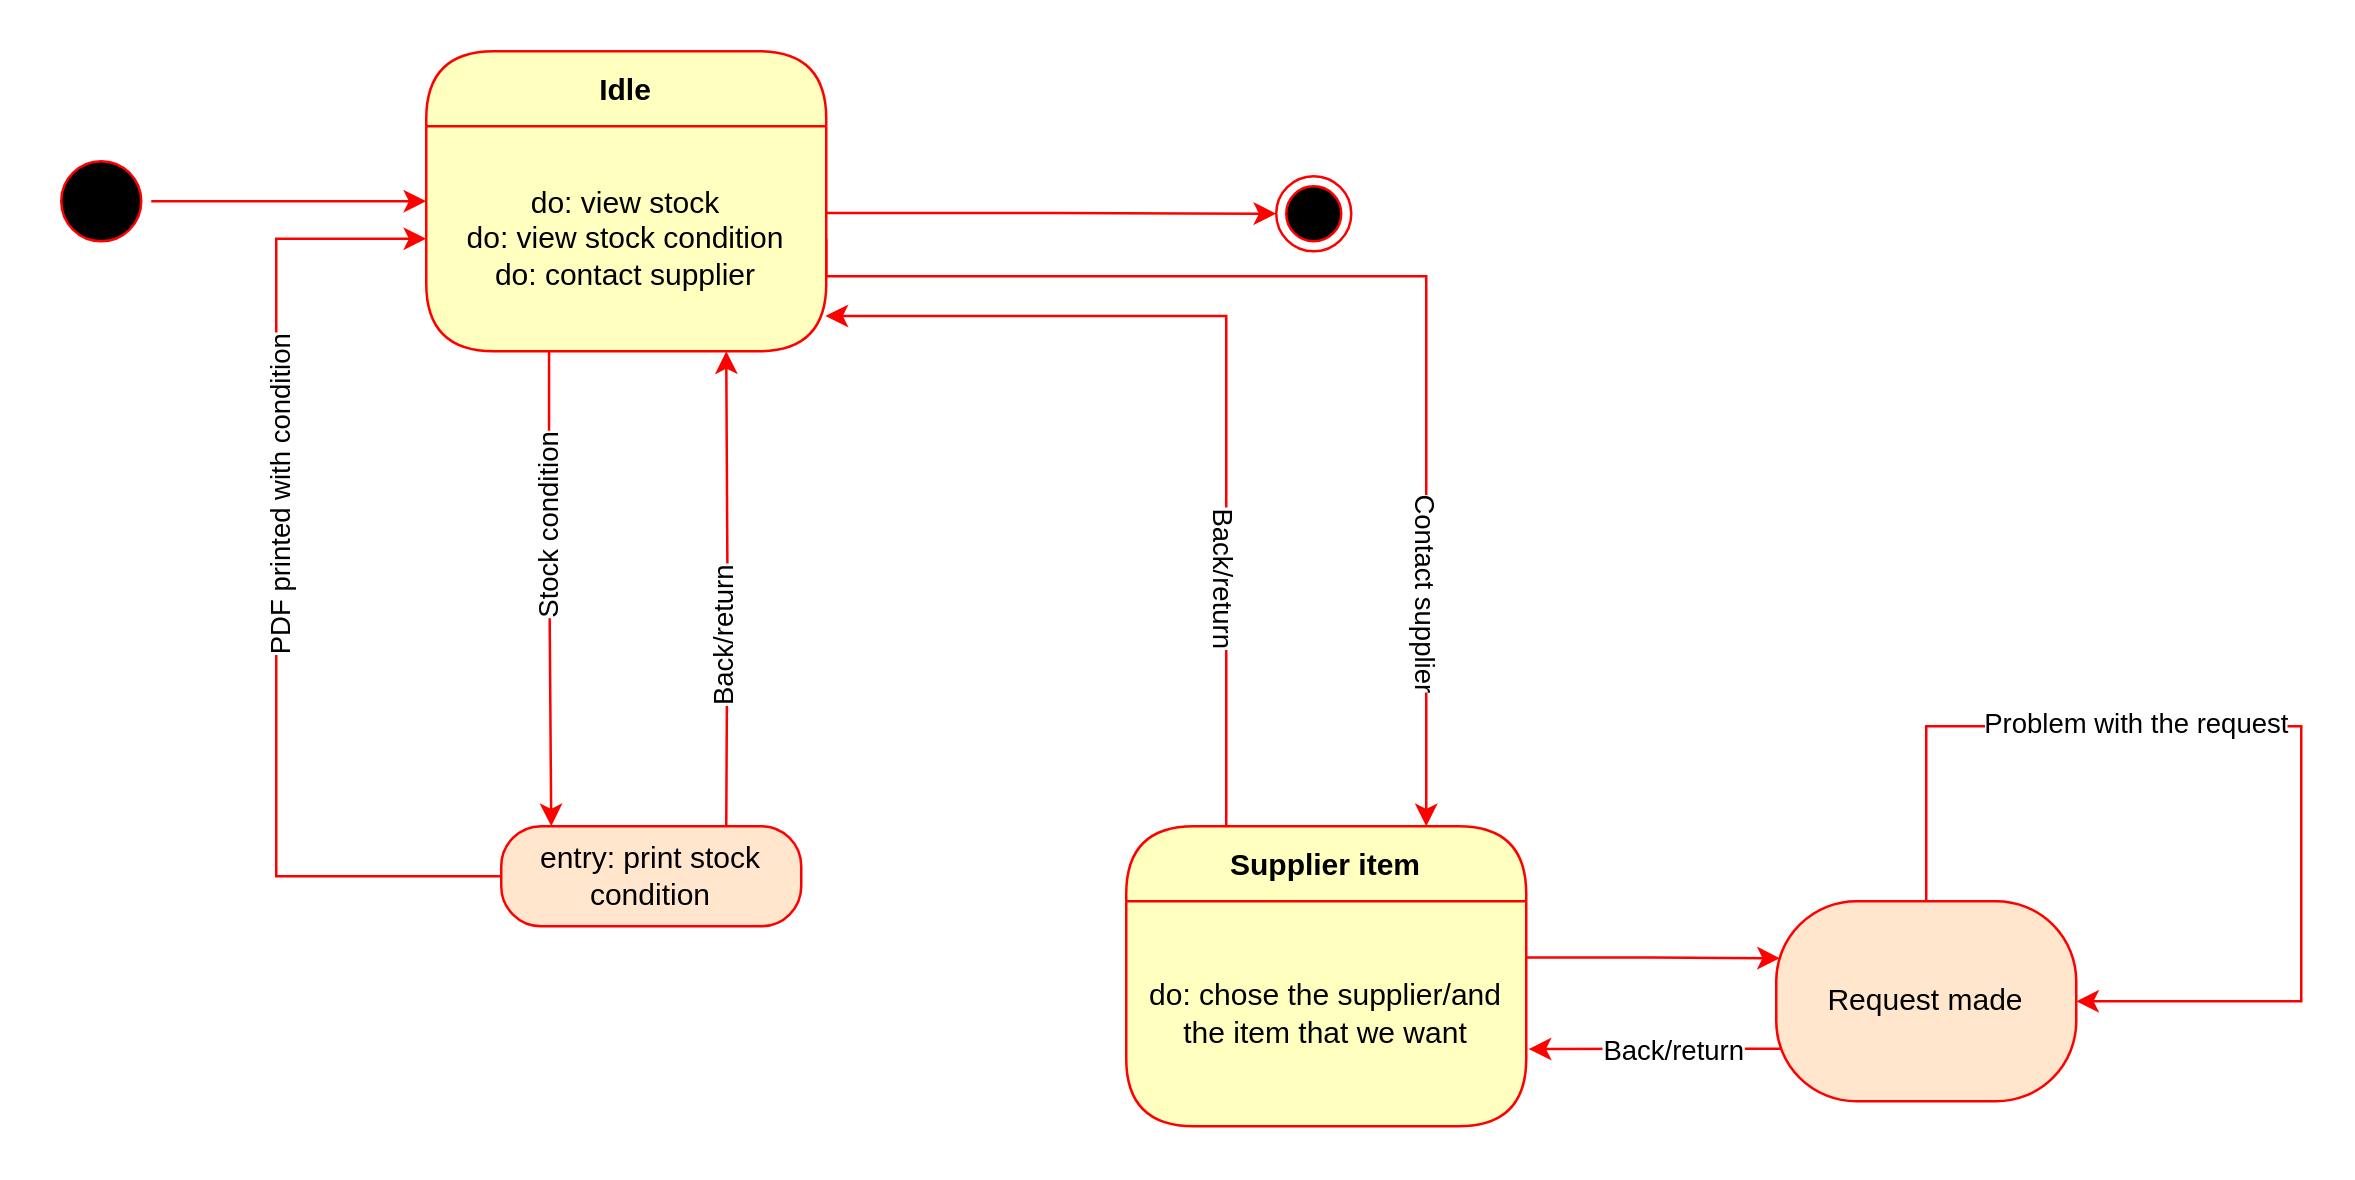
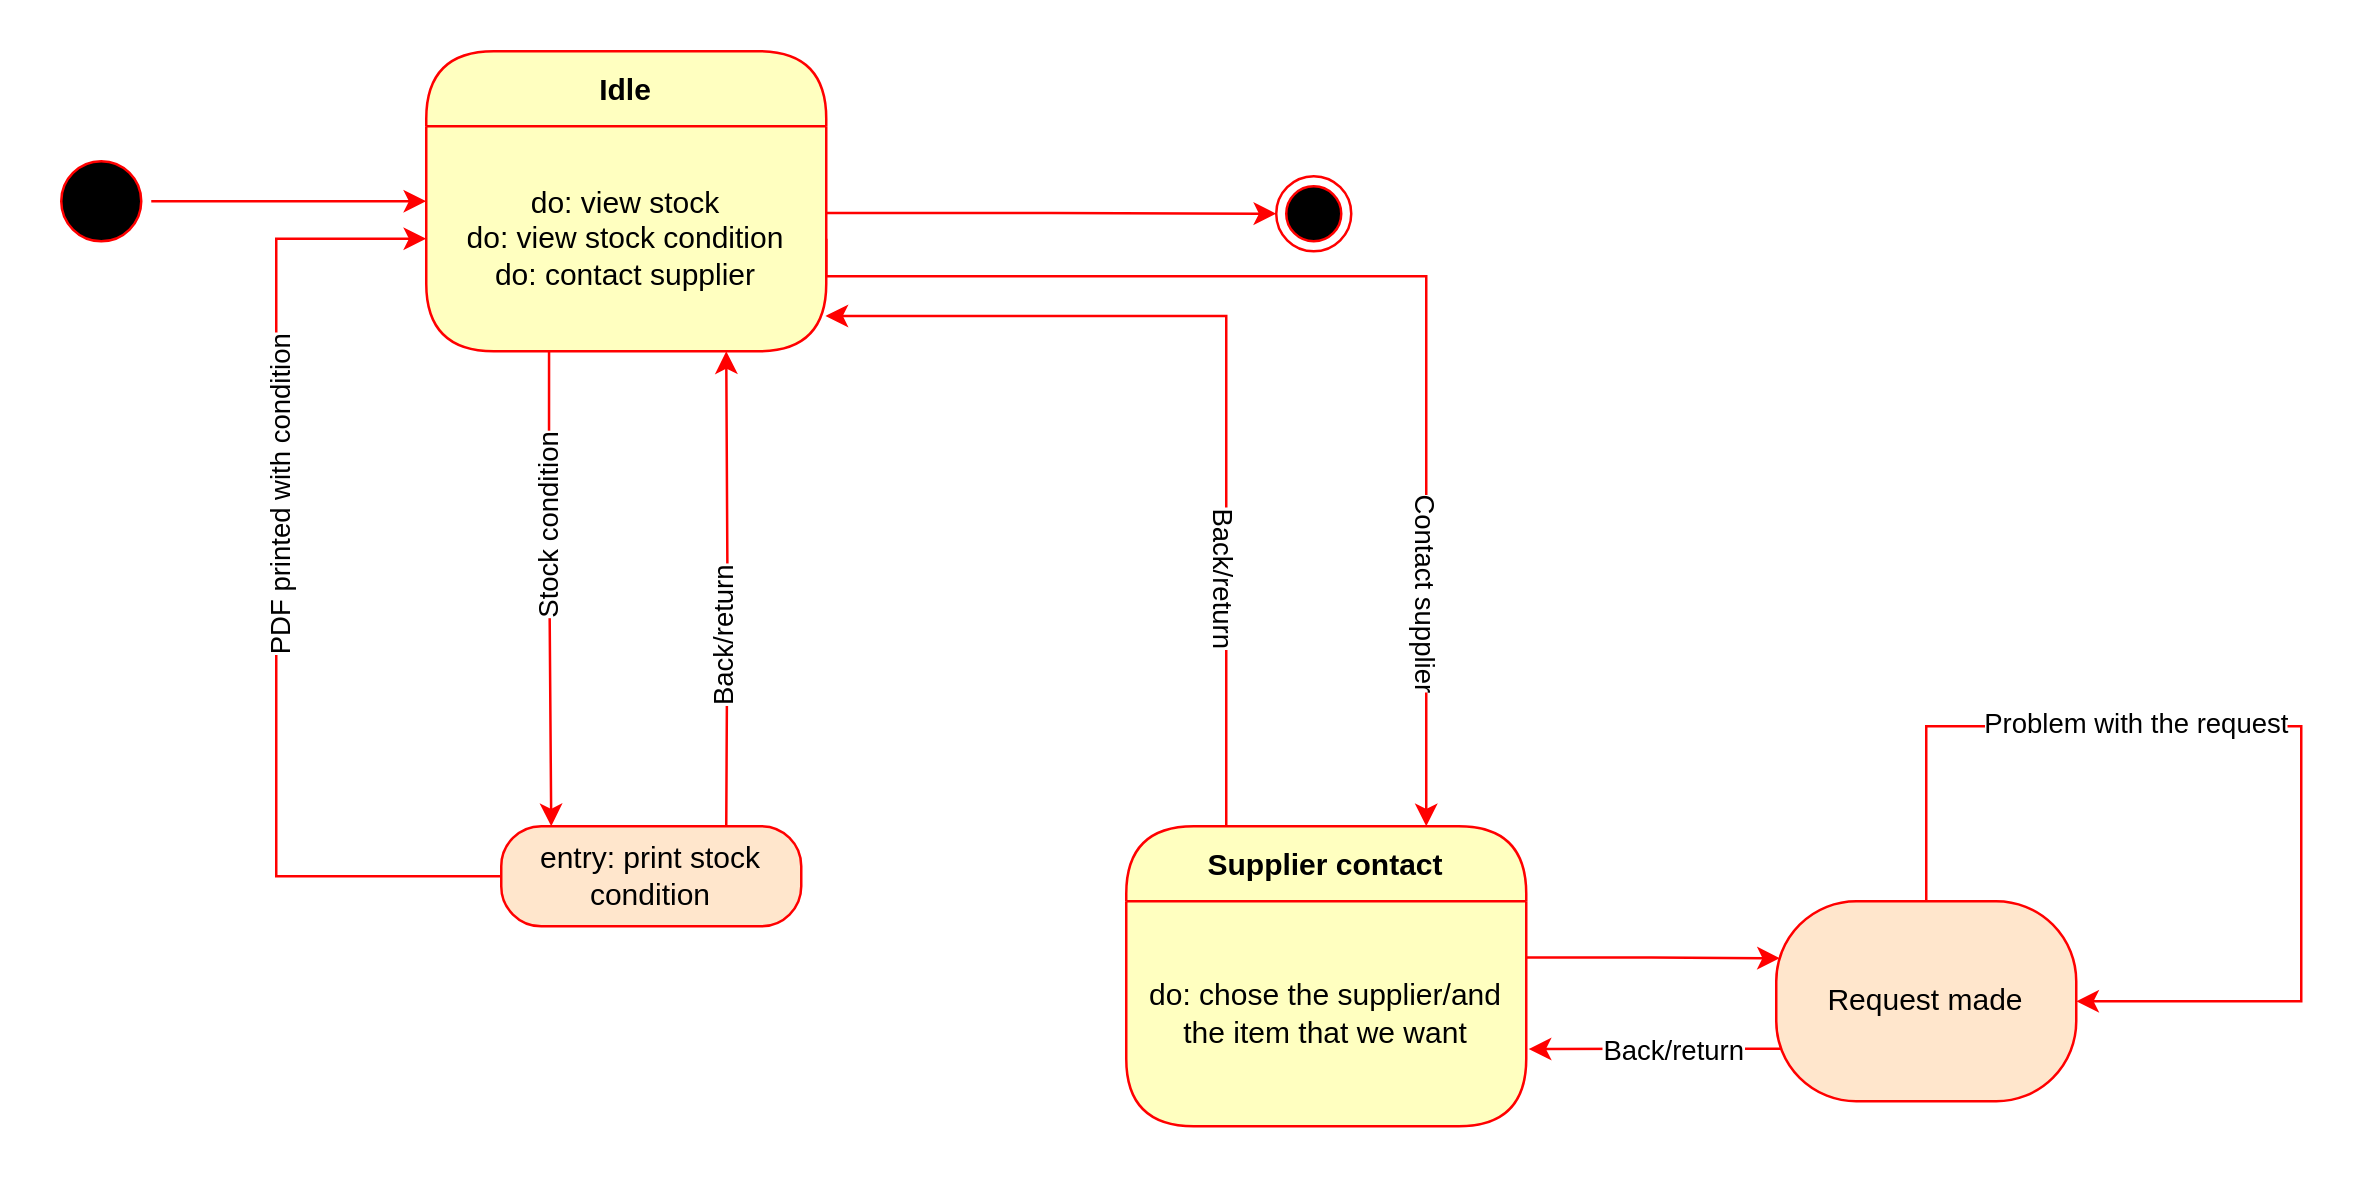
(1325, 865) -> (1325, 865)
